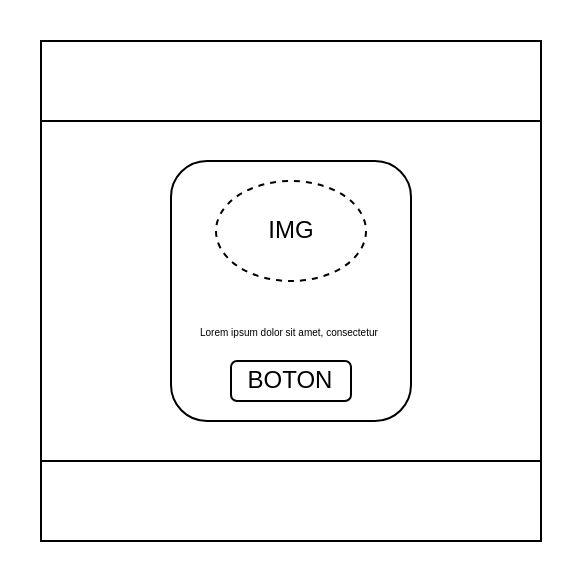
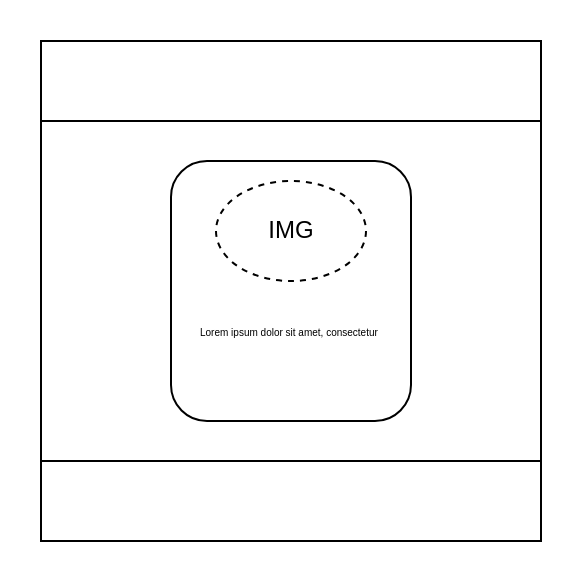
(291, 381) -> none
